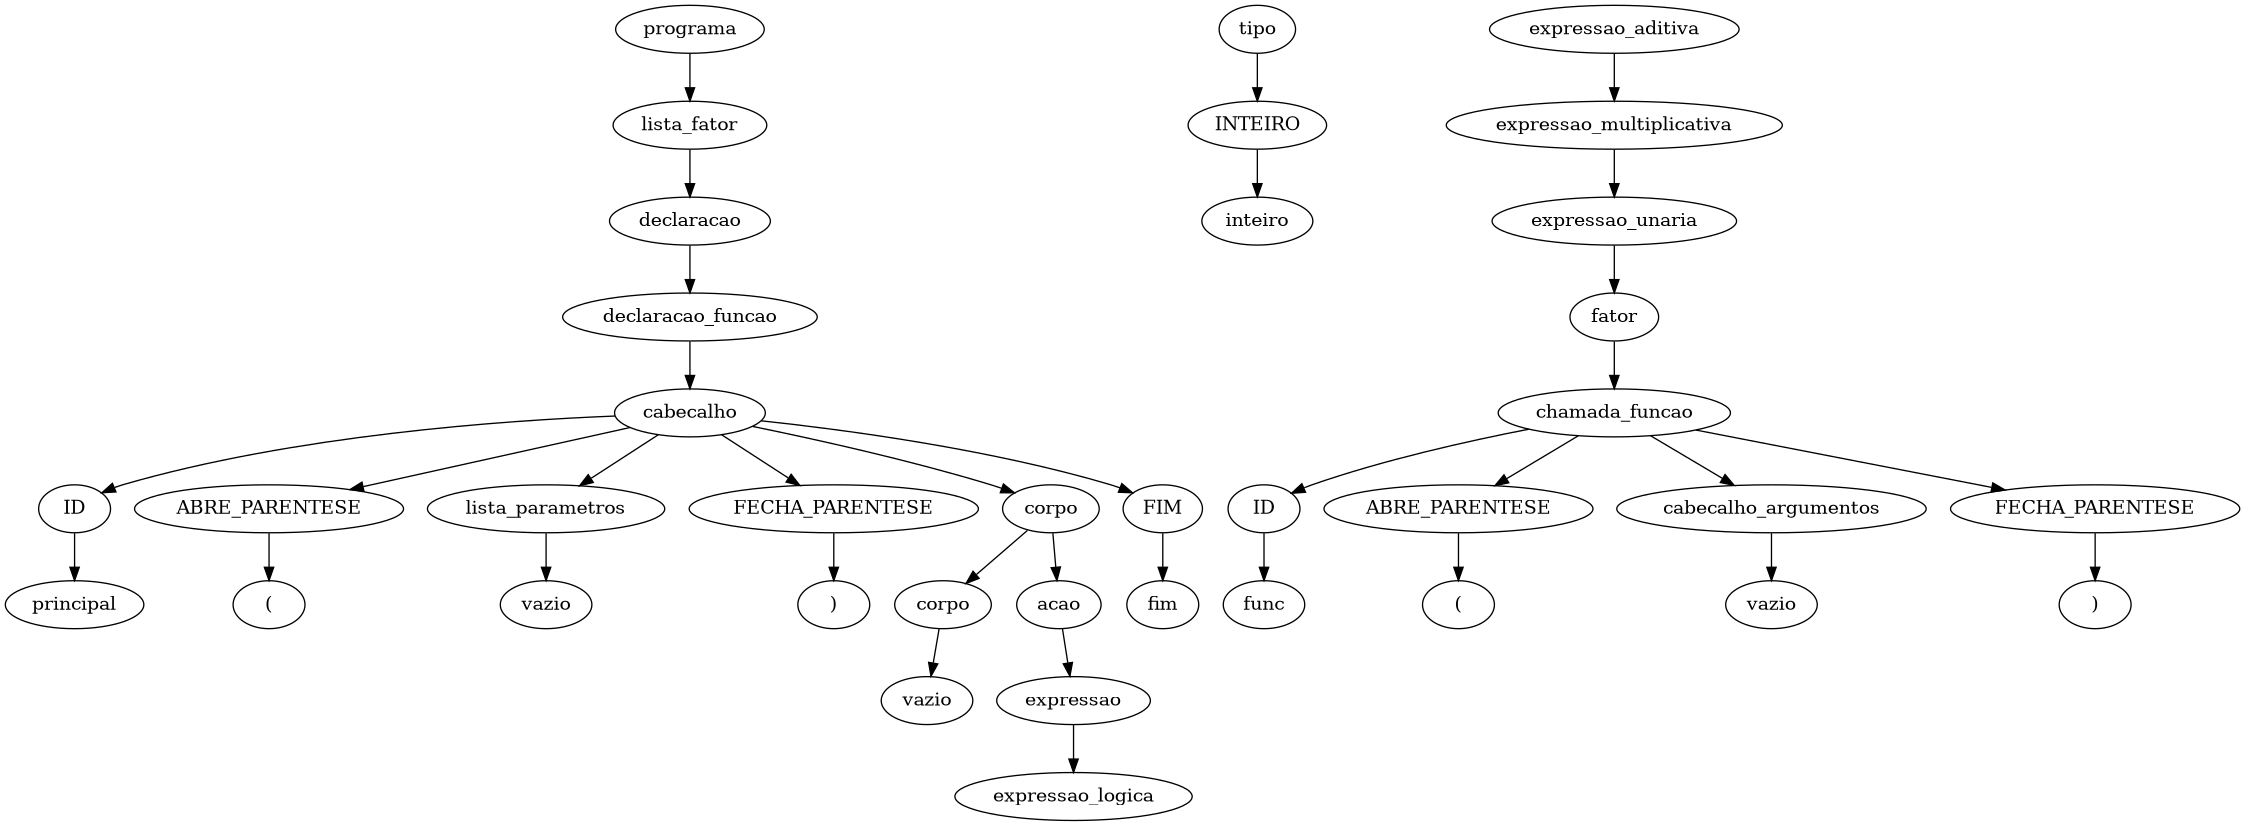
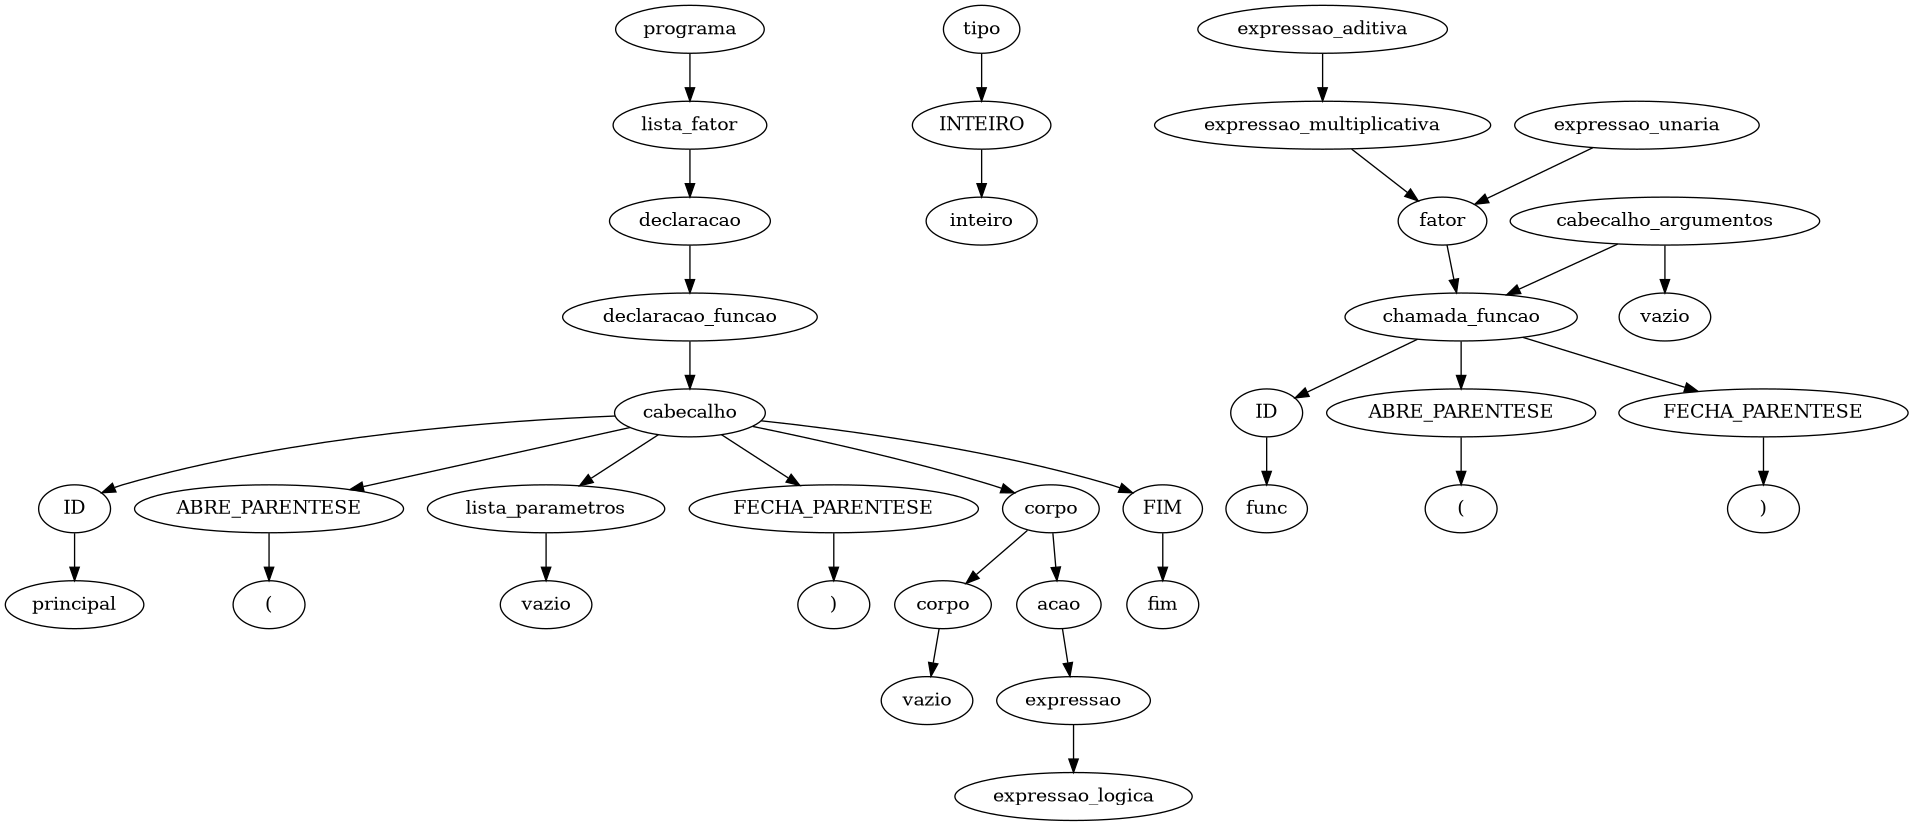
(1614, 167) -> (1380, 171)
(1687, 457) -> (1568, 267)
